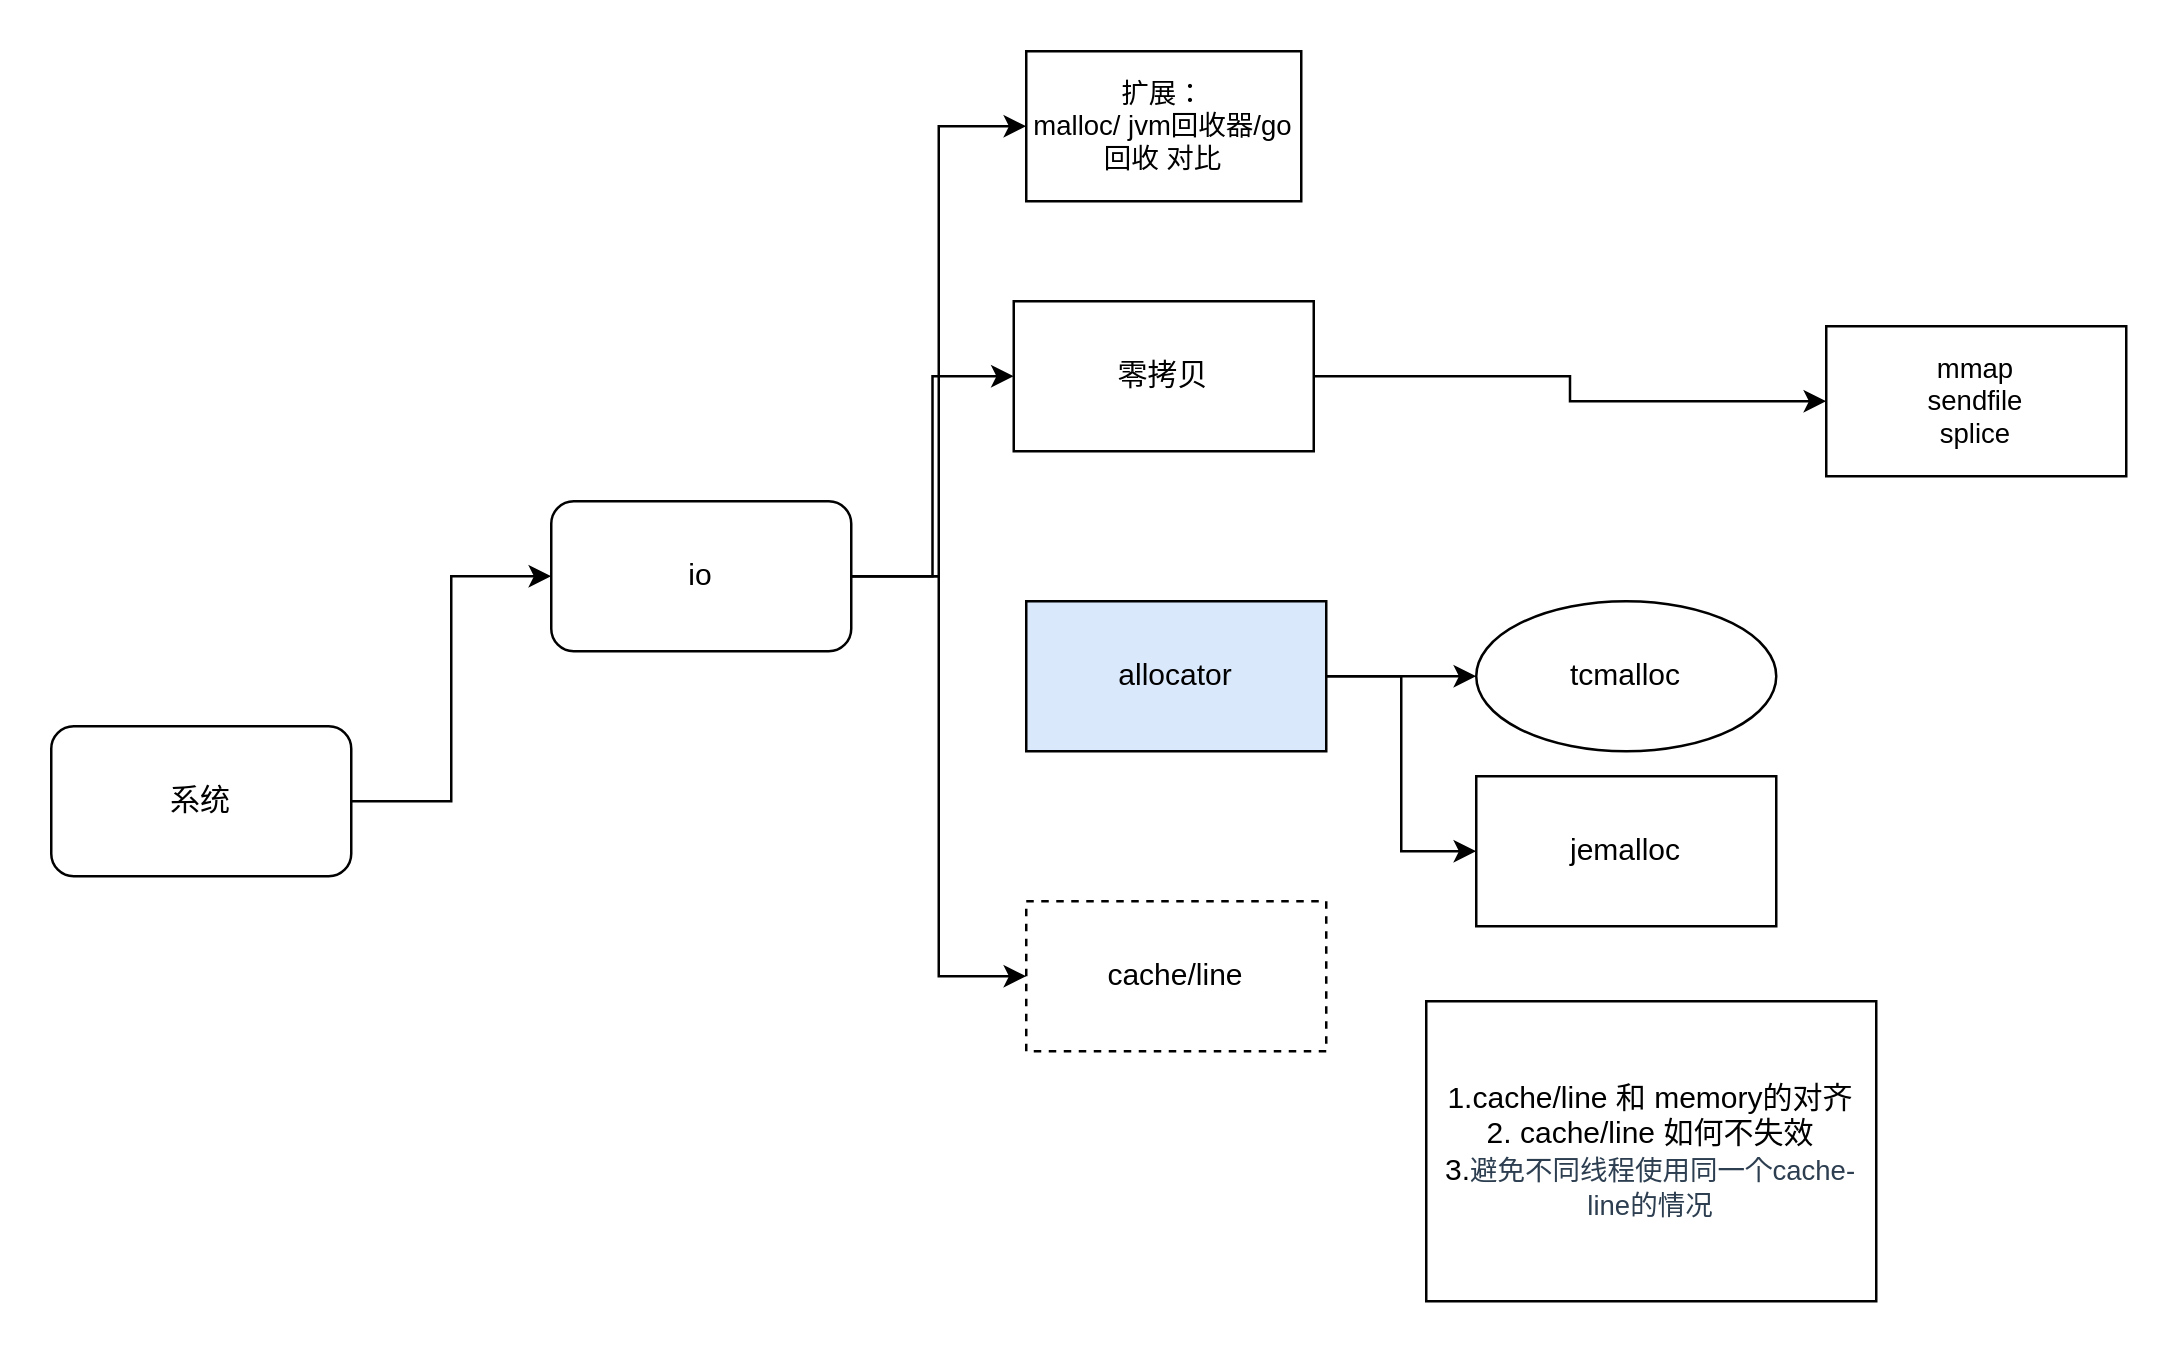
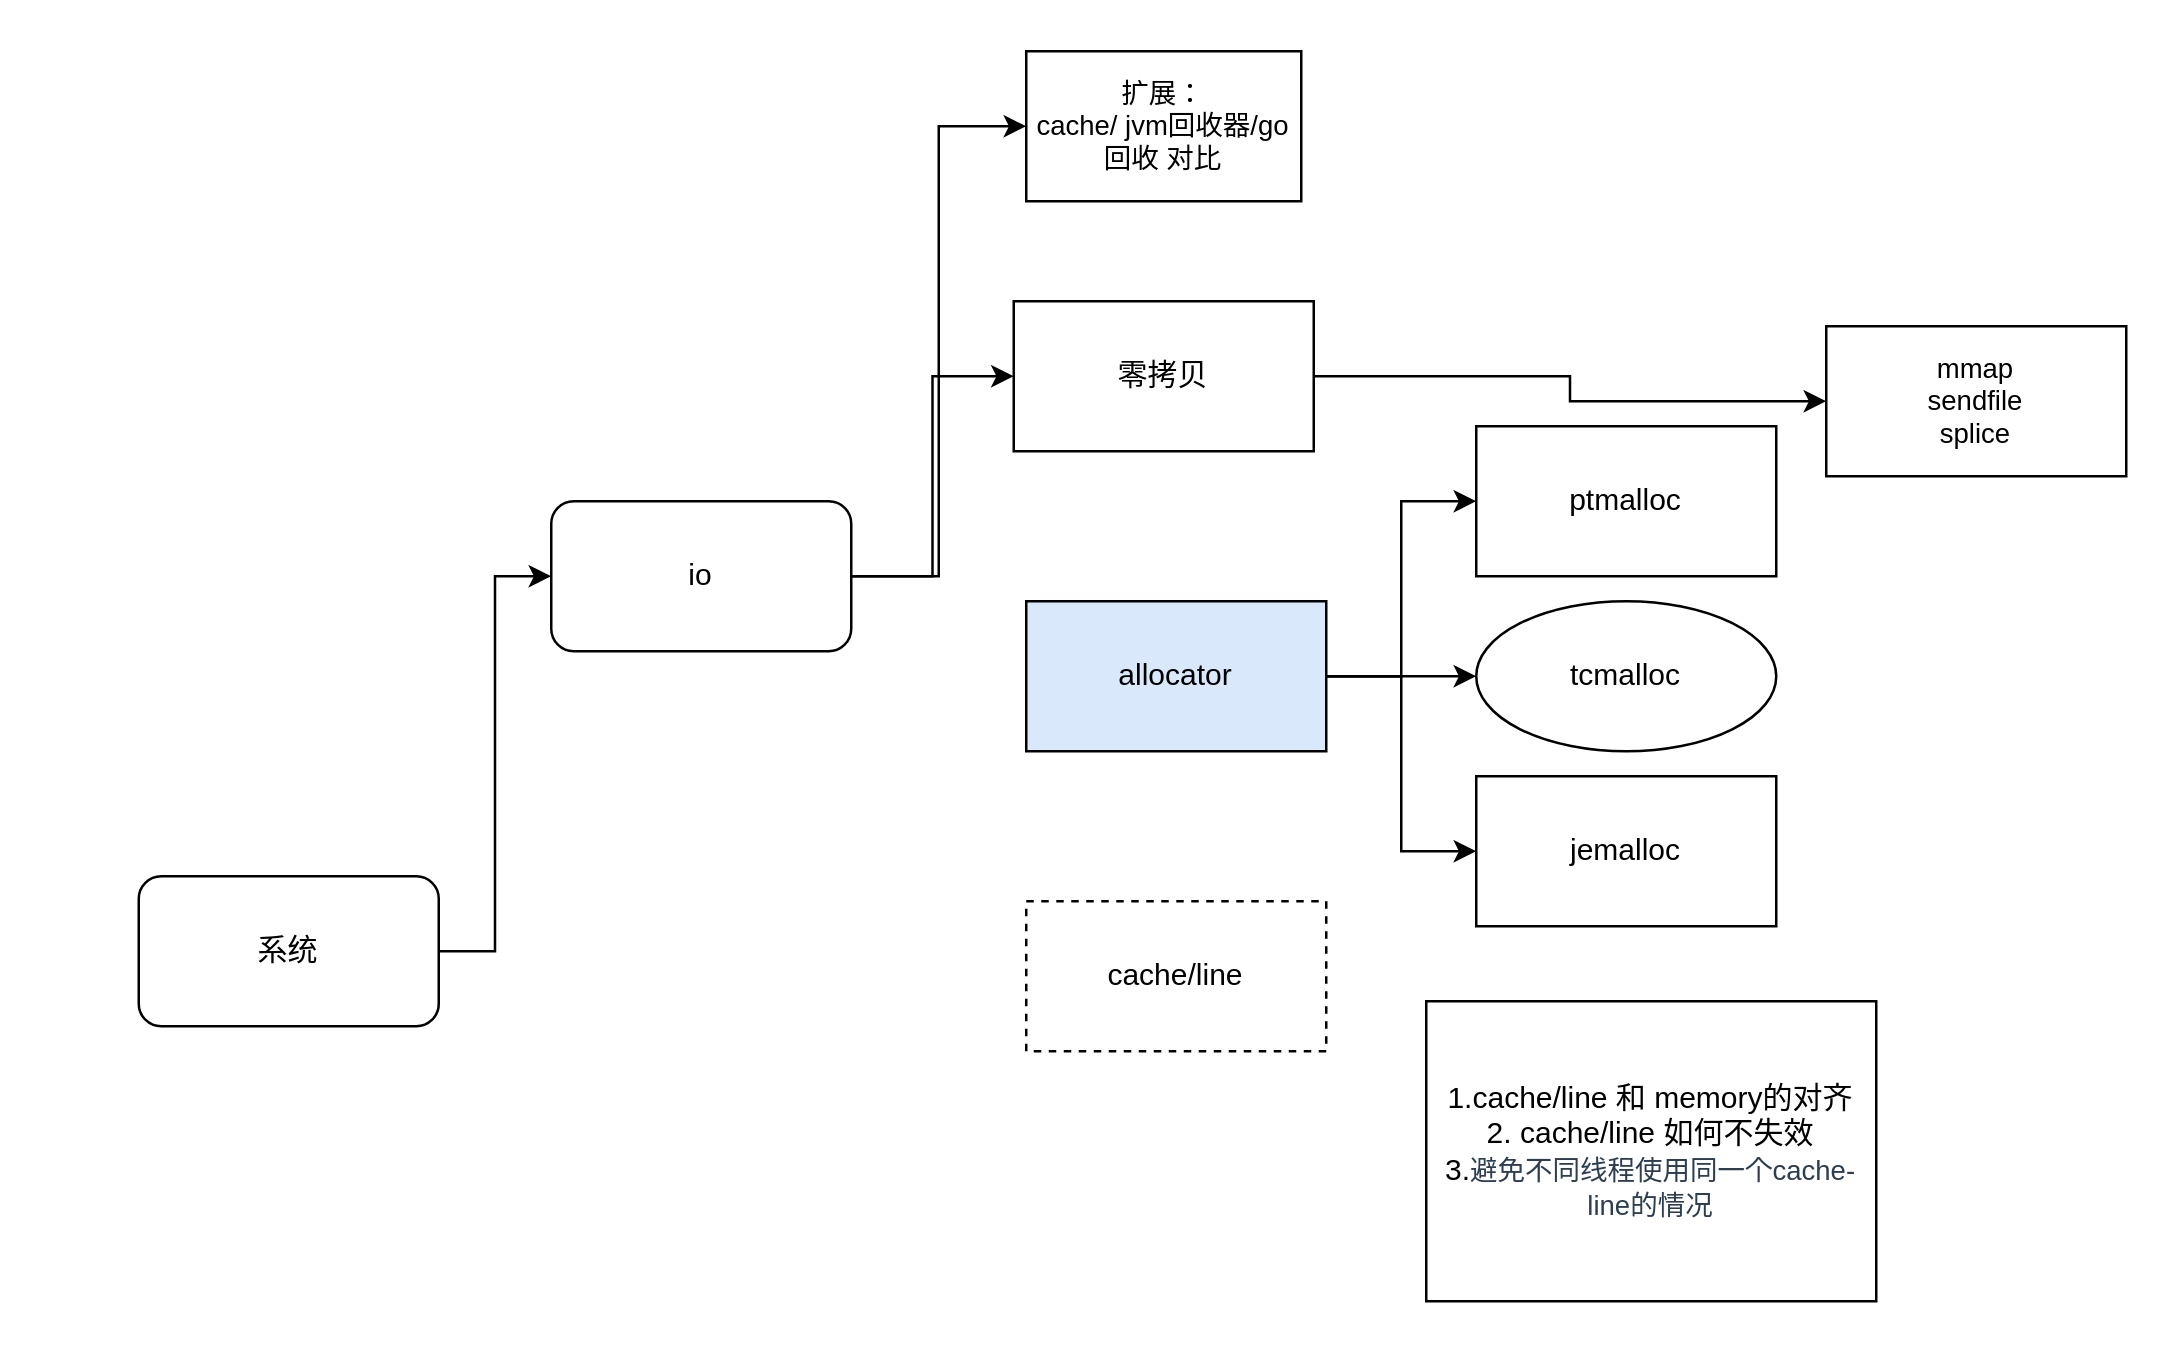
(1164, 126) -> (1164, 126)
none -> (1626, 501)
none -> (1401, 557)
(201, 801) -> (289, 951)
(939, 812) -> none
